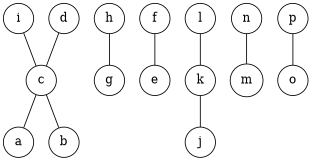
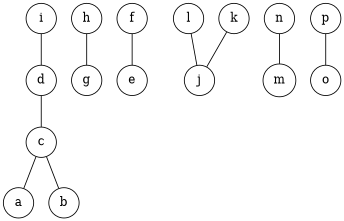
(30, 49) -> (41, 50)
(200, 50) -> (194, 50)
